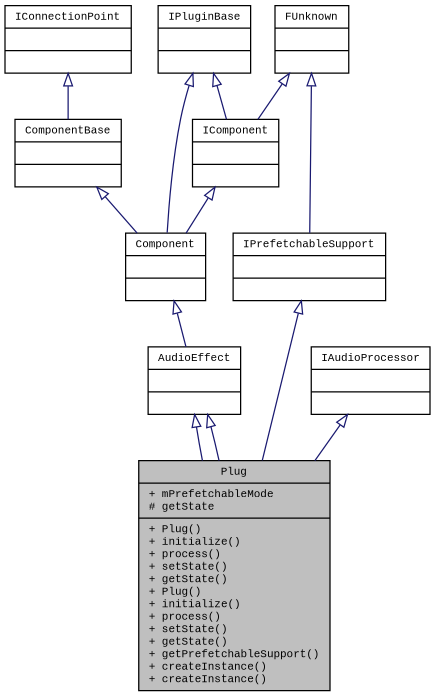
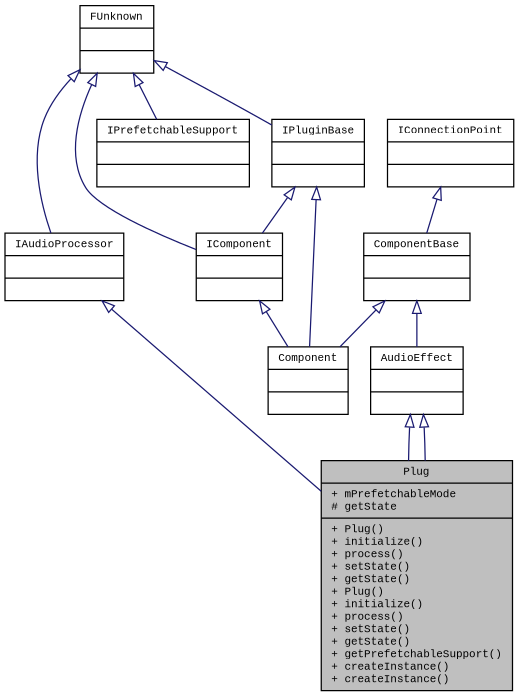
none -> (219, 96)
none -> (38, 152)
(182, 330) -> (417, 330)
(280, 387) -> none
